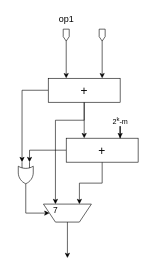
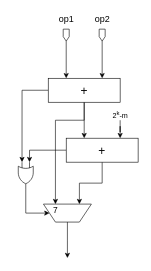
none -> (102, 18)
(120, 120) -> (120, 114)
